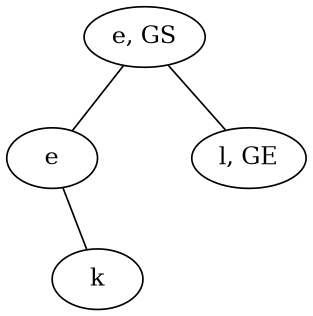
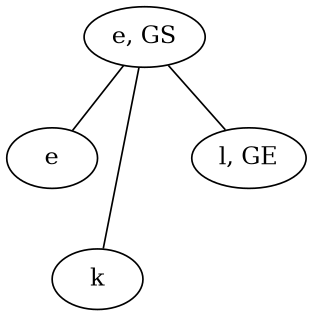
(75, 218) -> (121, 158)
